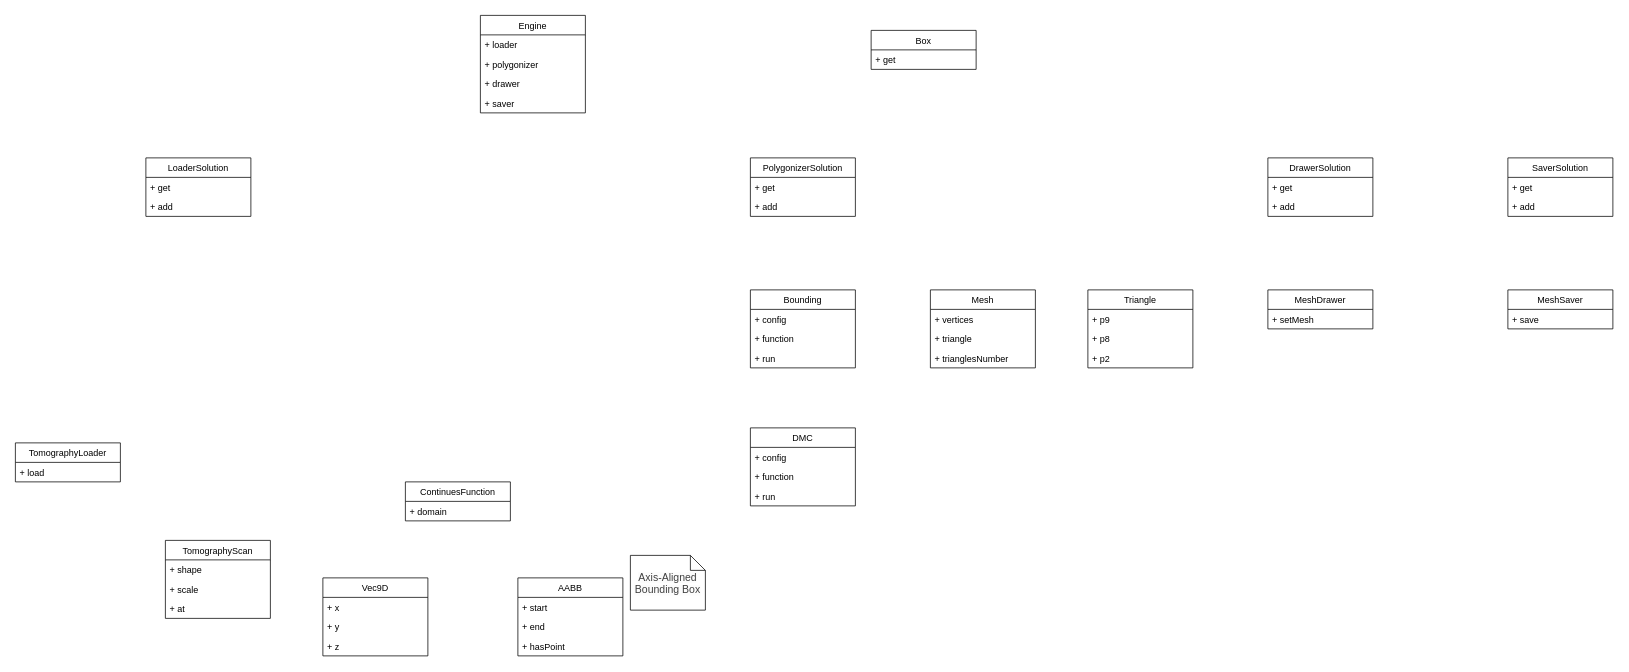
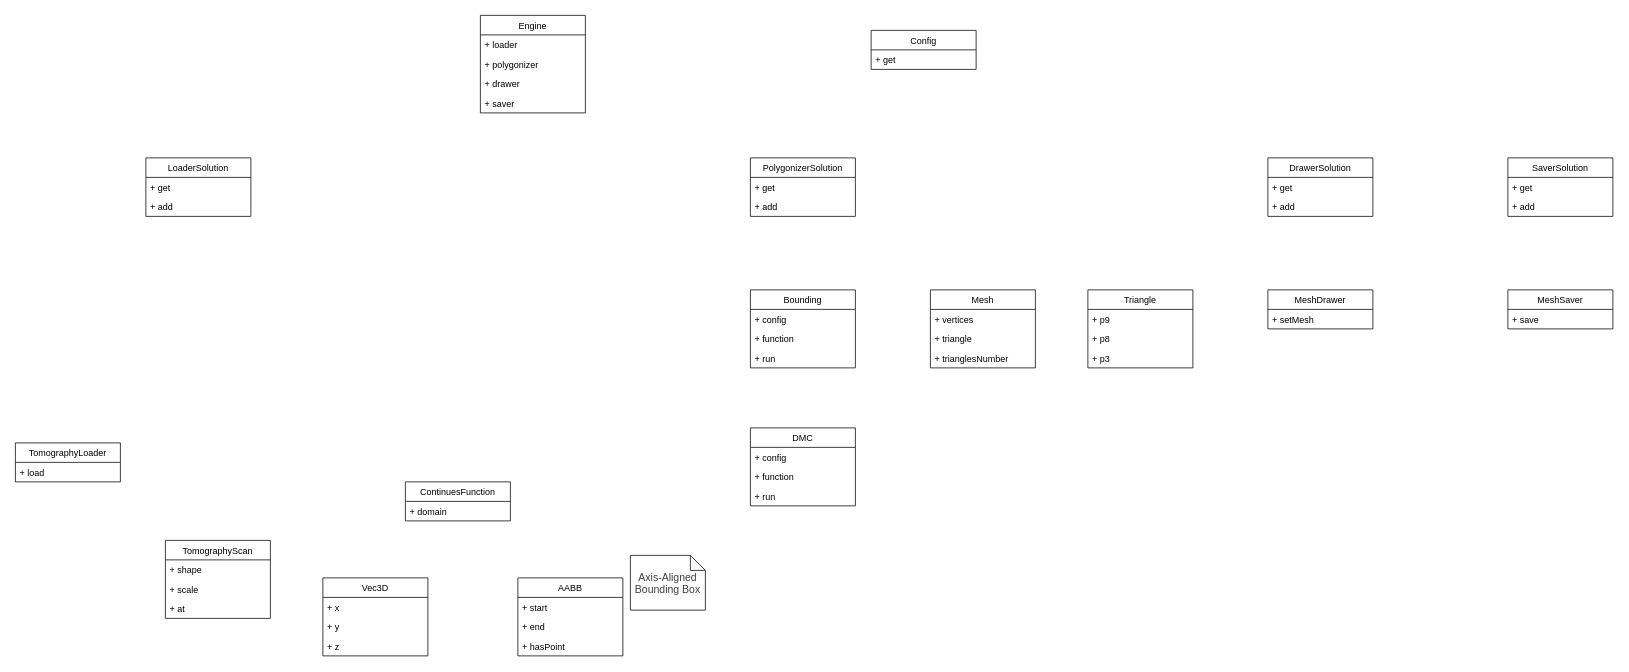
(923, 41) -> (923, 41)
(1101, 359) -> (1101, 359)
(375, 588) -> (375, 588)
